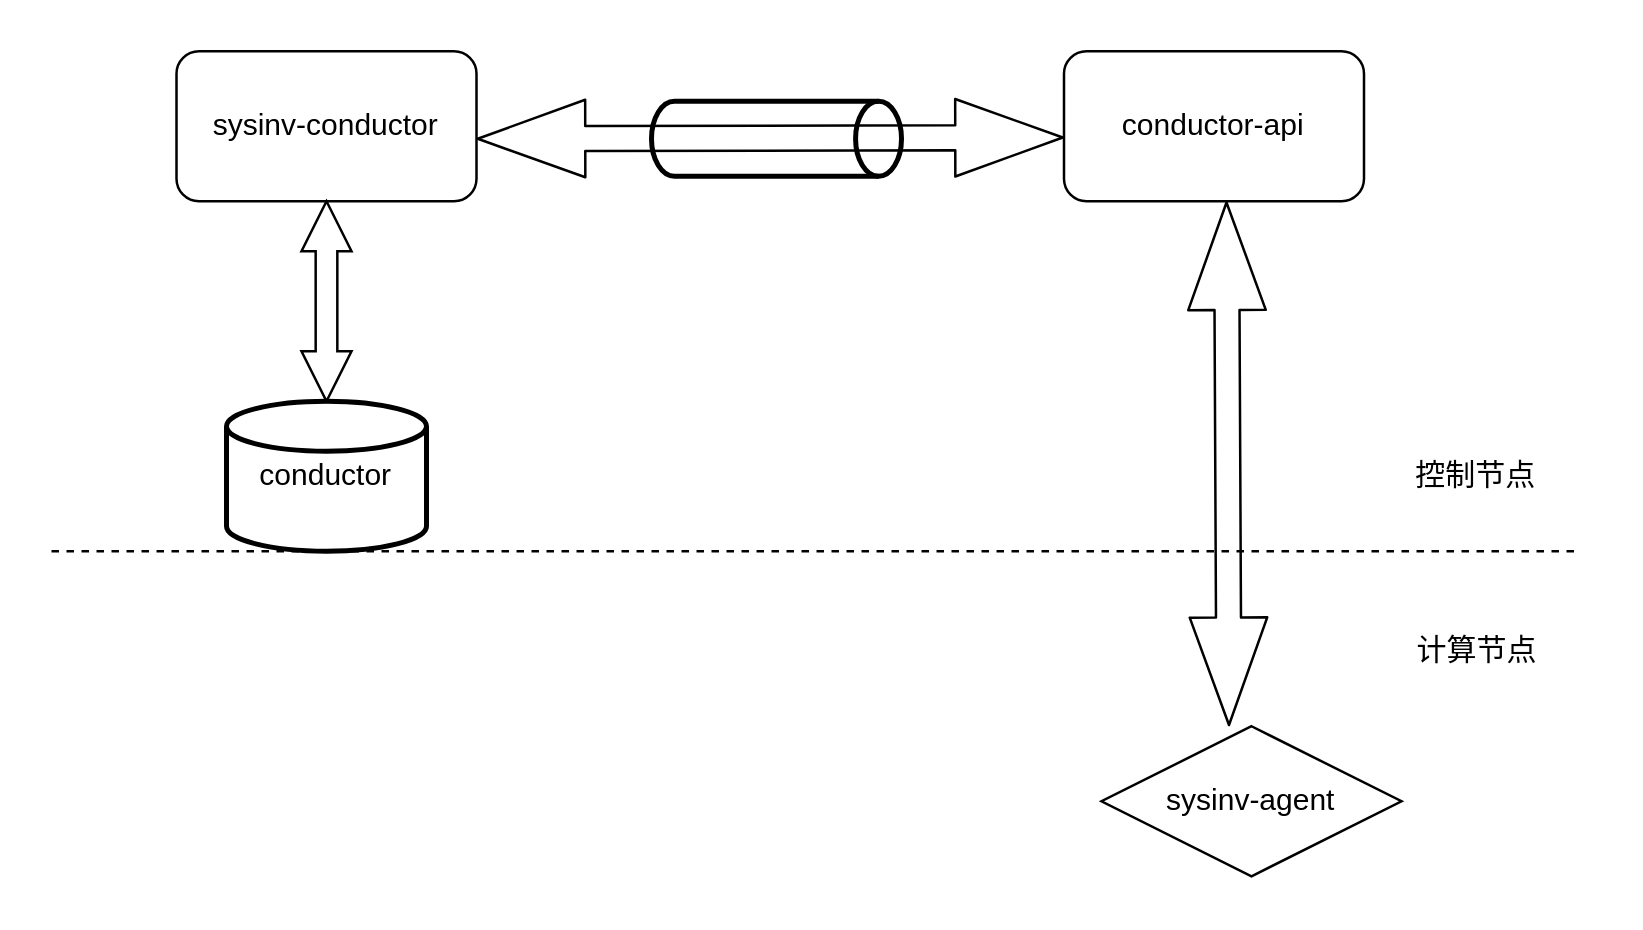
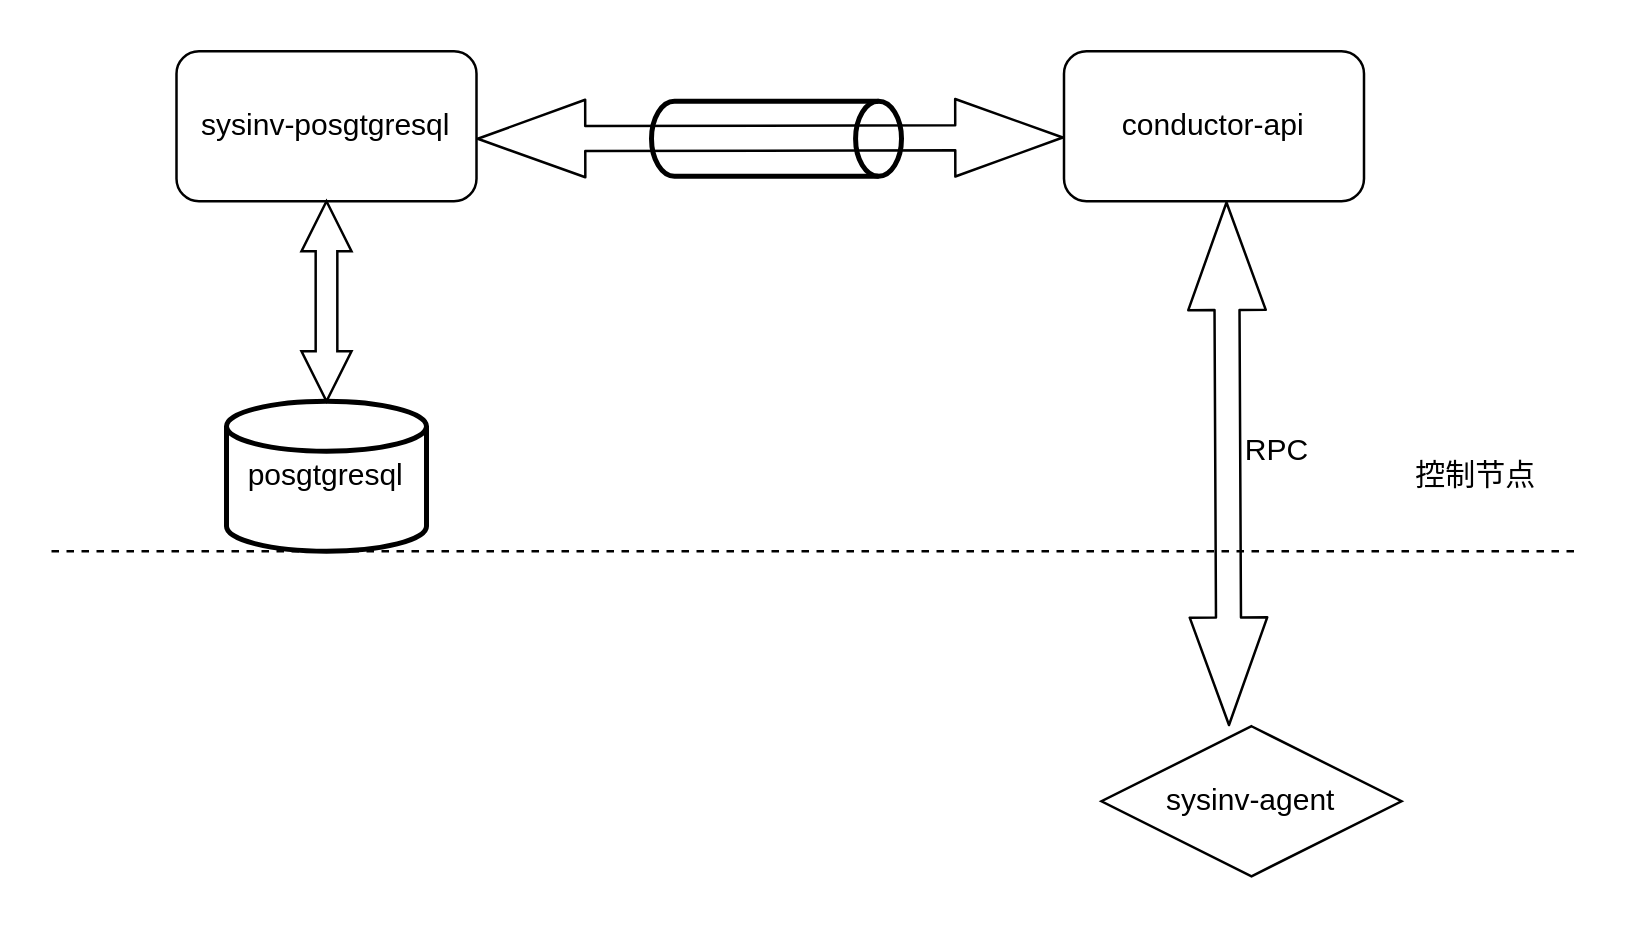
(326, 126) -> (326, 126)
none -> (1276, 451)
(326, 476) -> (326, 476)
(1476, 651) -> none
